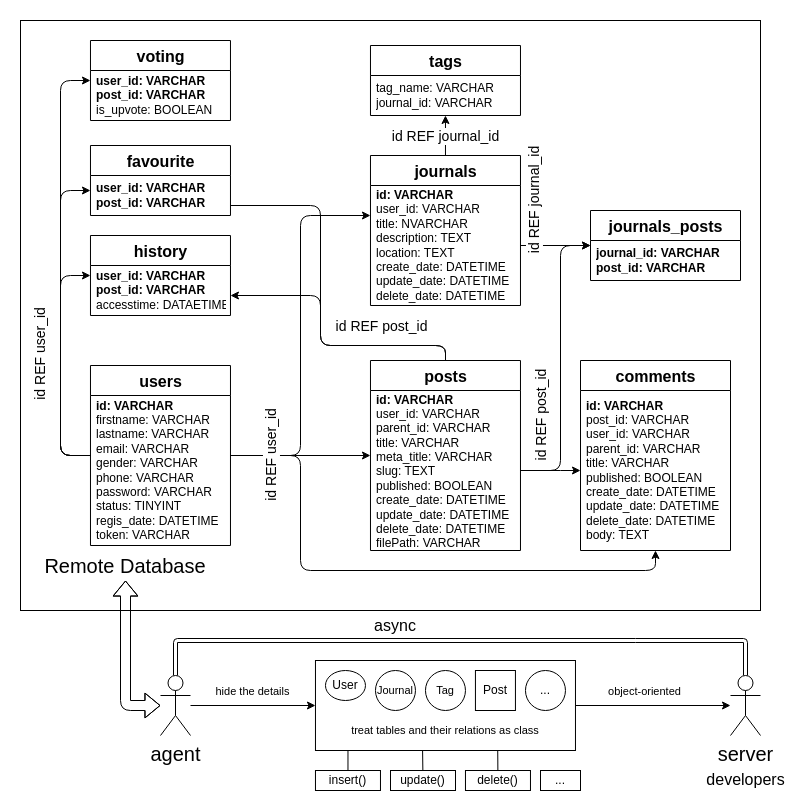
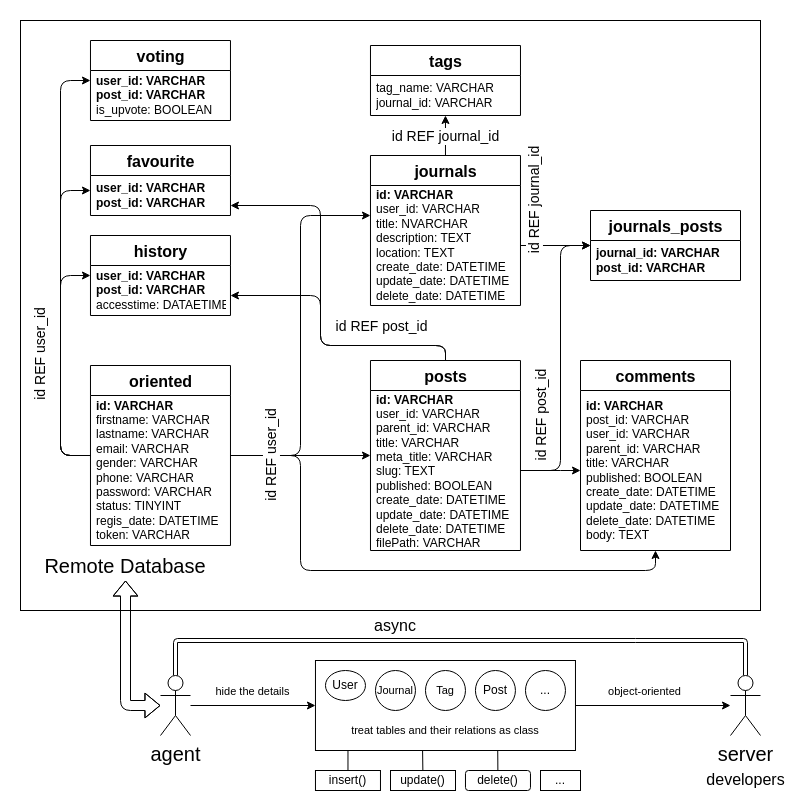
(236, 206) -> (239, 206)
(161, 380) -> (161, 380)
(495, 691) -> (495, 691)
(498, 781) -> (498, 781)
